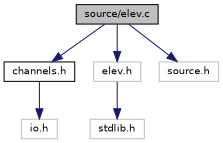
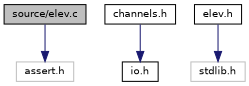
(117, 38) -> none
(83, 40) -> none
(117, 72) -> (218, 14)
(189, 72) -> (45, 72)
(39, 129) -> (140, 72)
